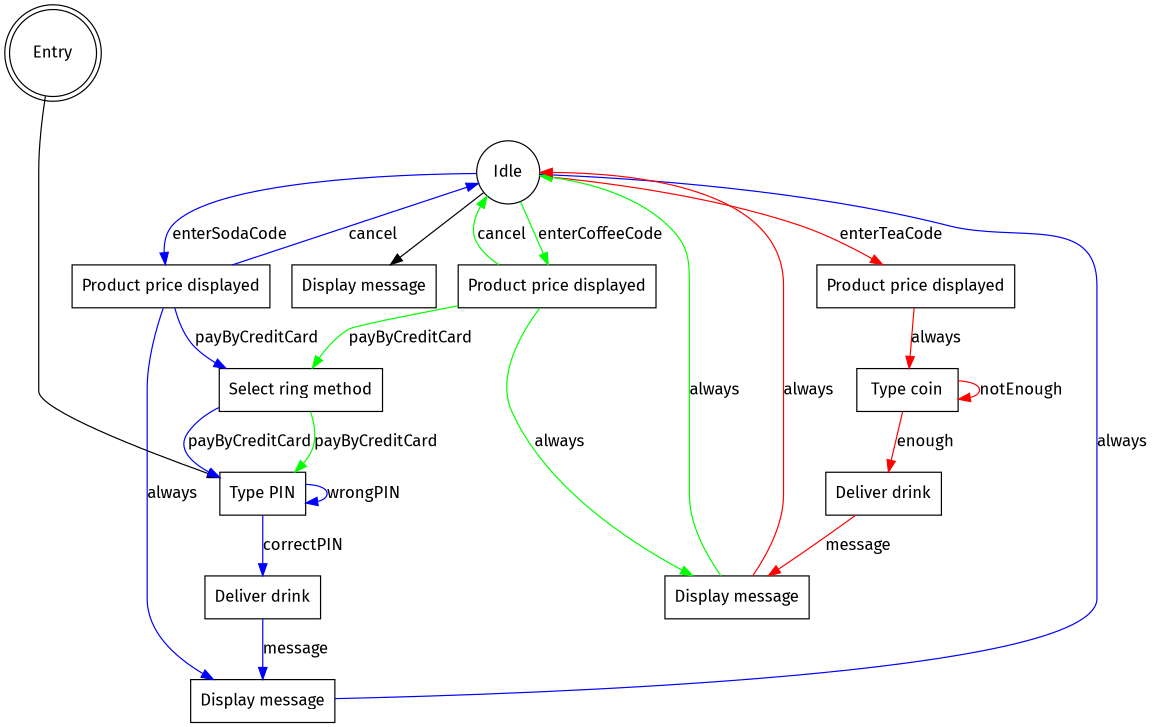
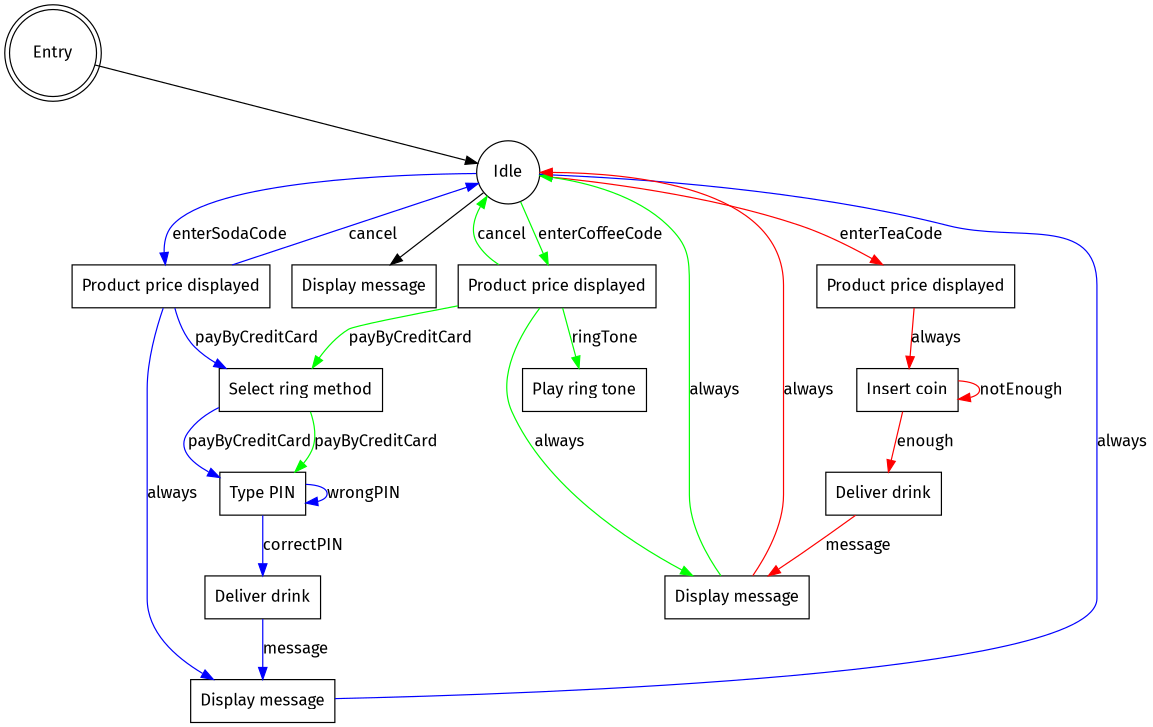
(39, 339) -> (280, 113)
none -> (585, 390)
(907, 390) -> (907, 390)
